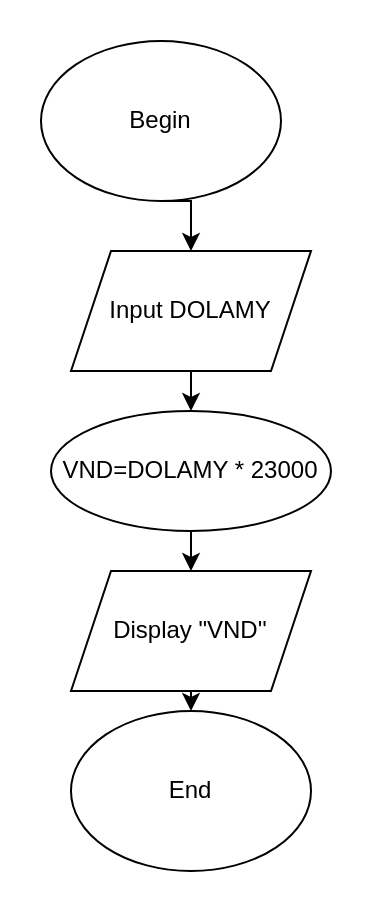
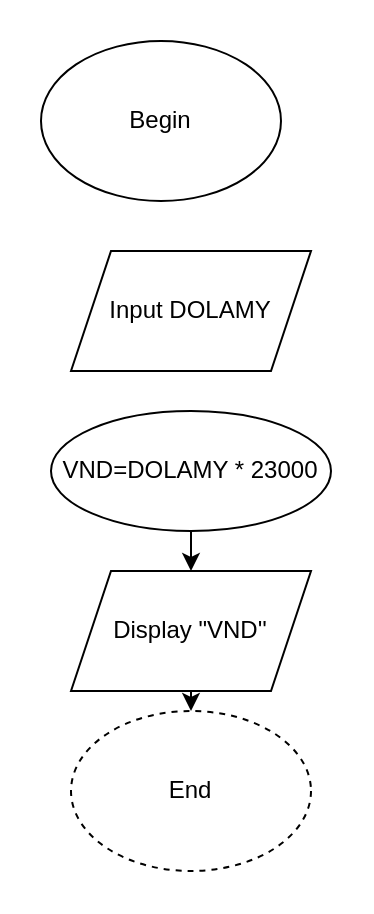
(191, 209) -> none
(191, 384) -> none
(191, 791) -> (191, 791)
